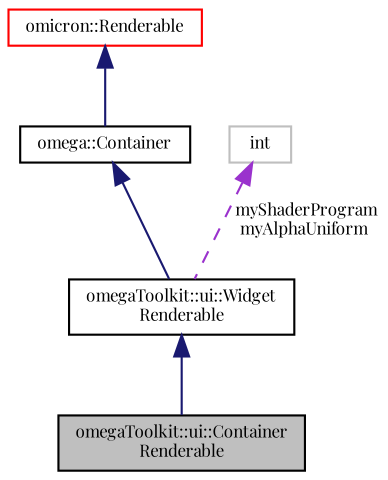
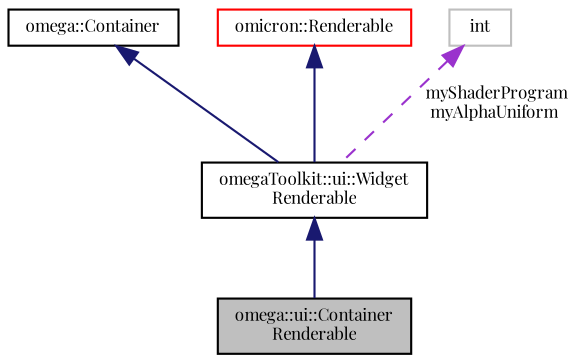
(105, 97) -> (314, 115)
(182, 443) -> (314, 326)
